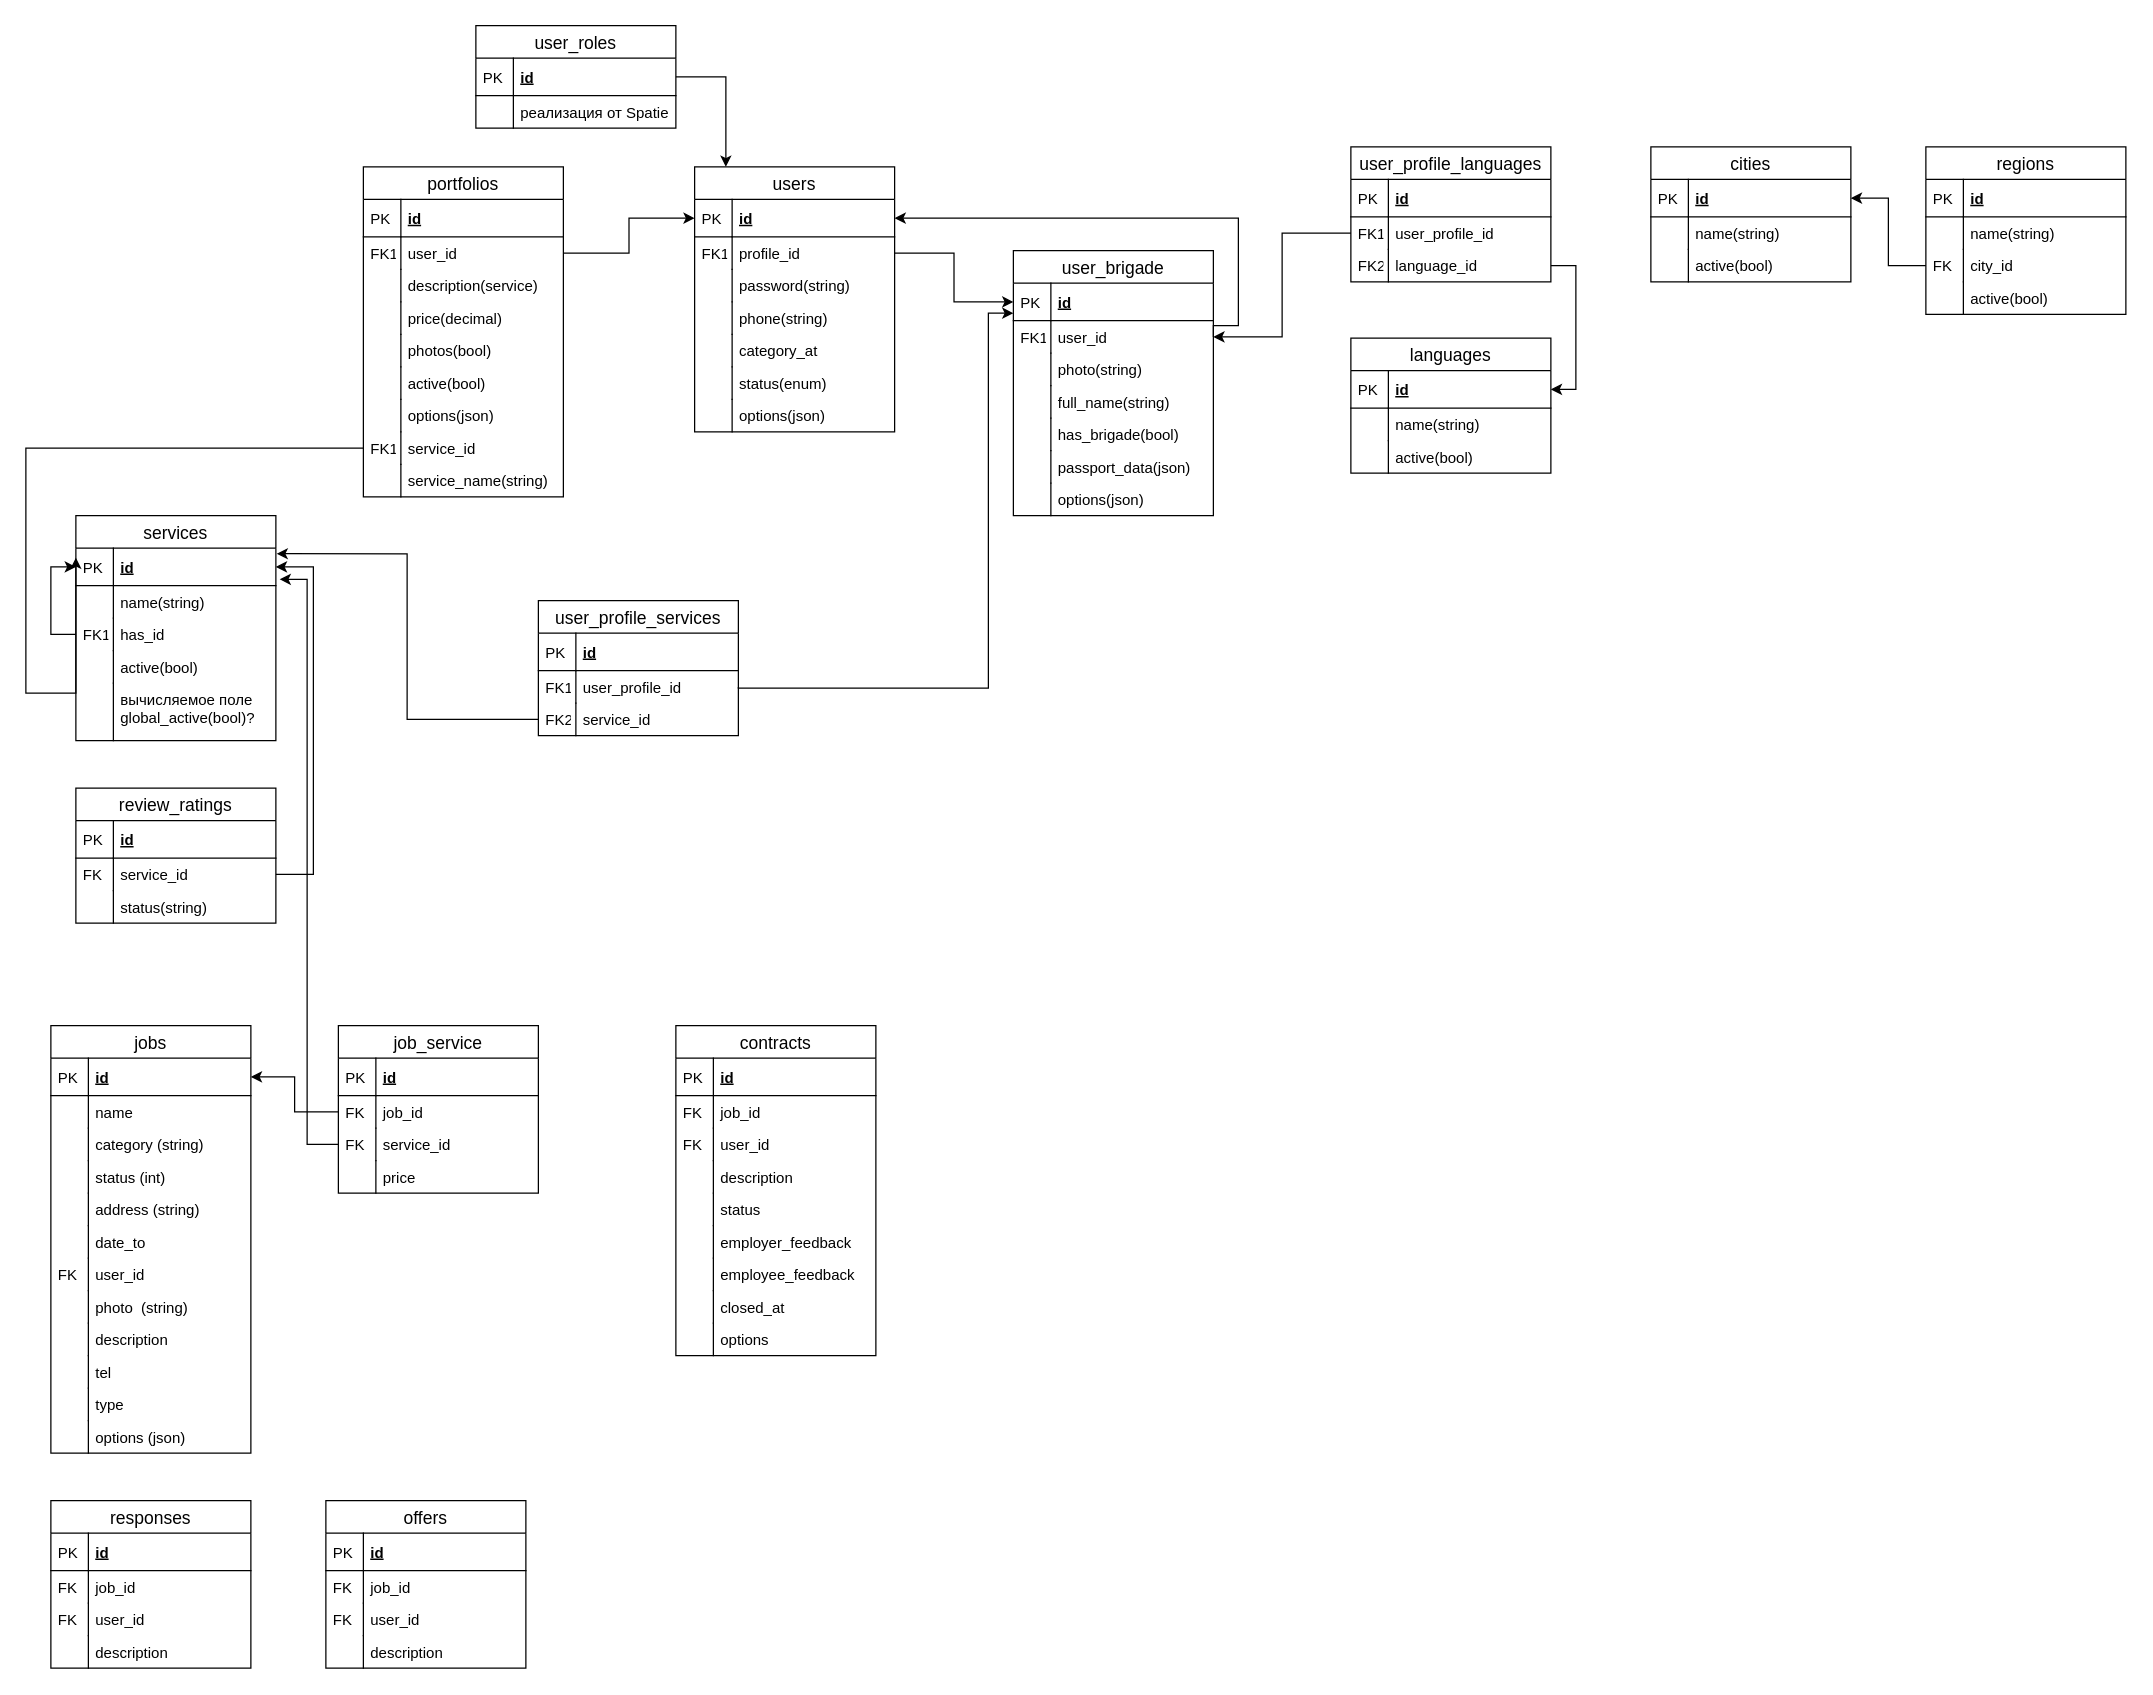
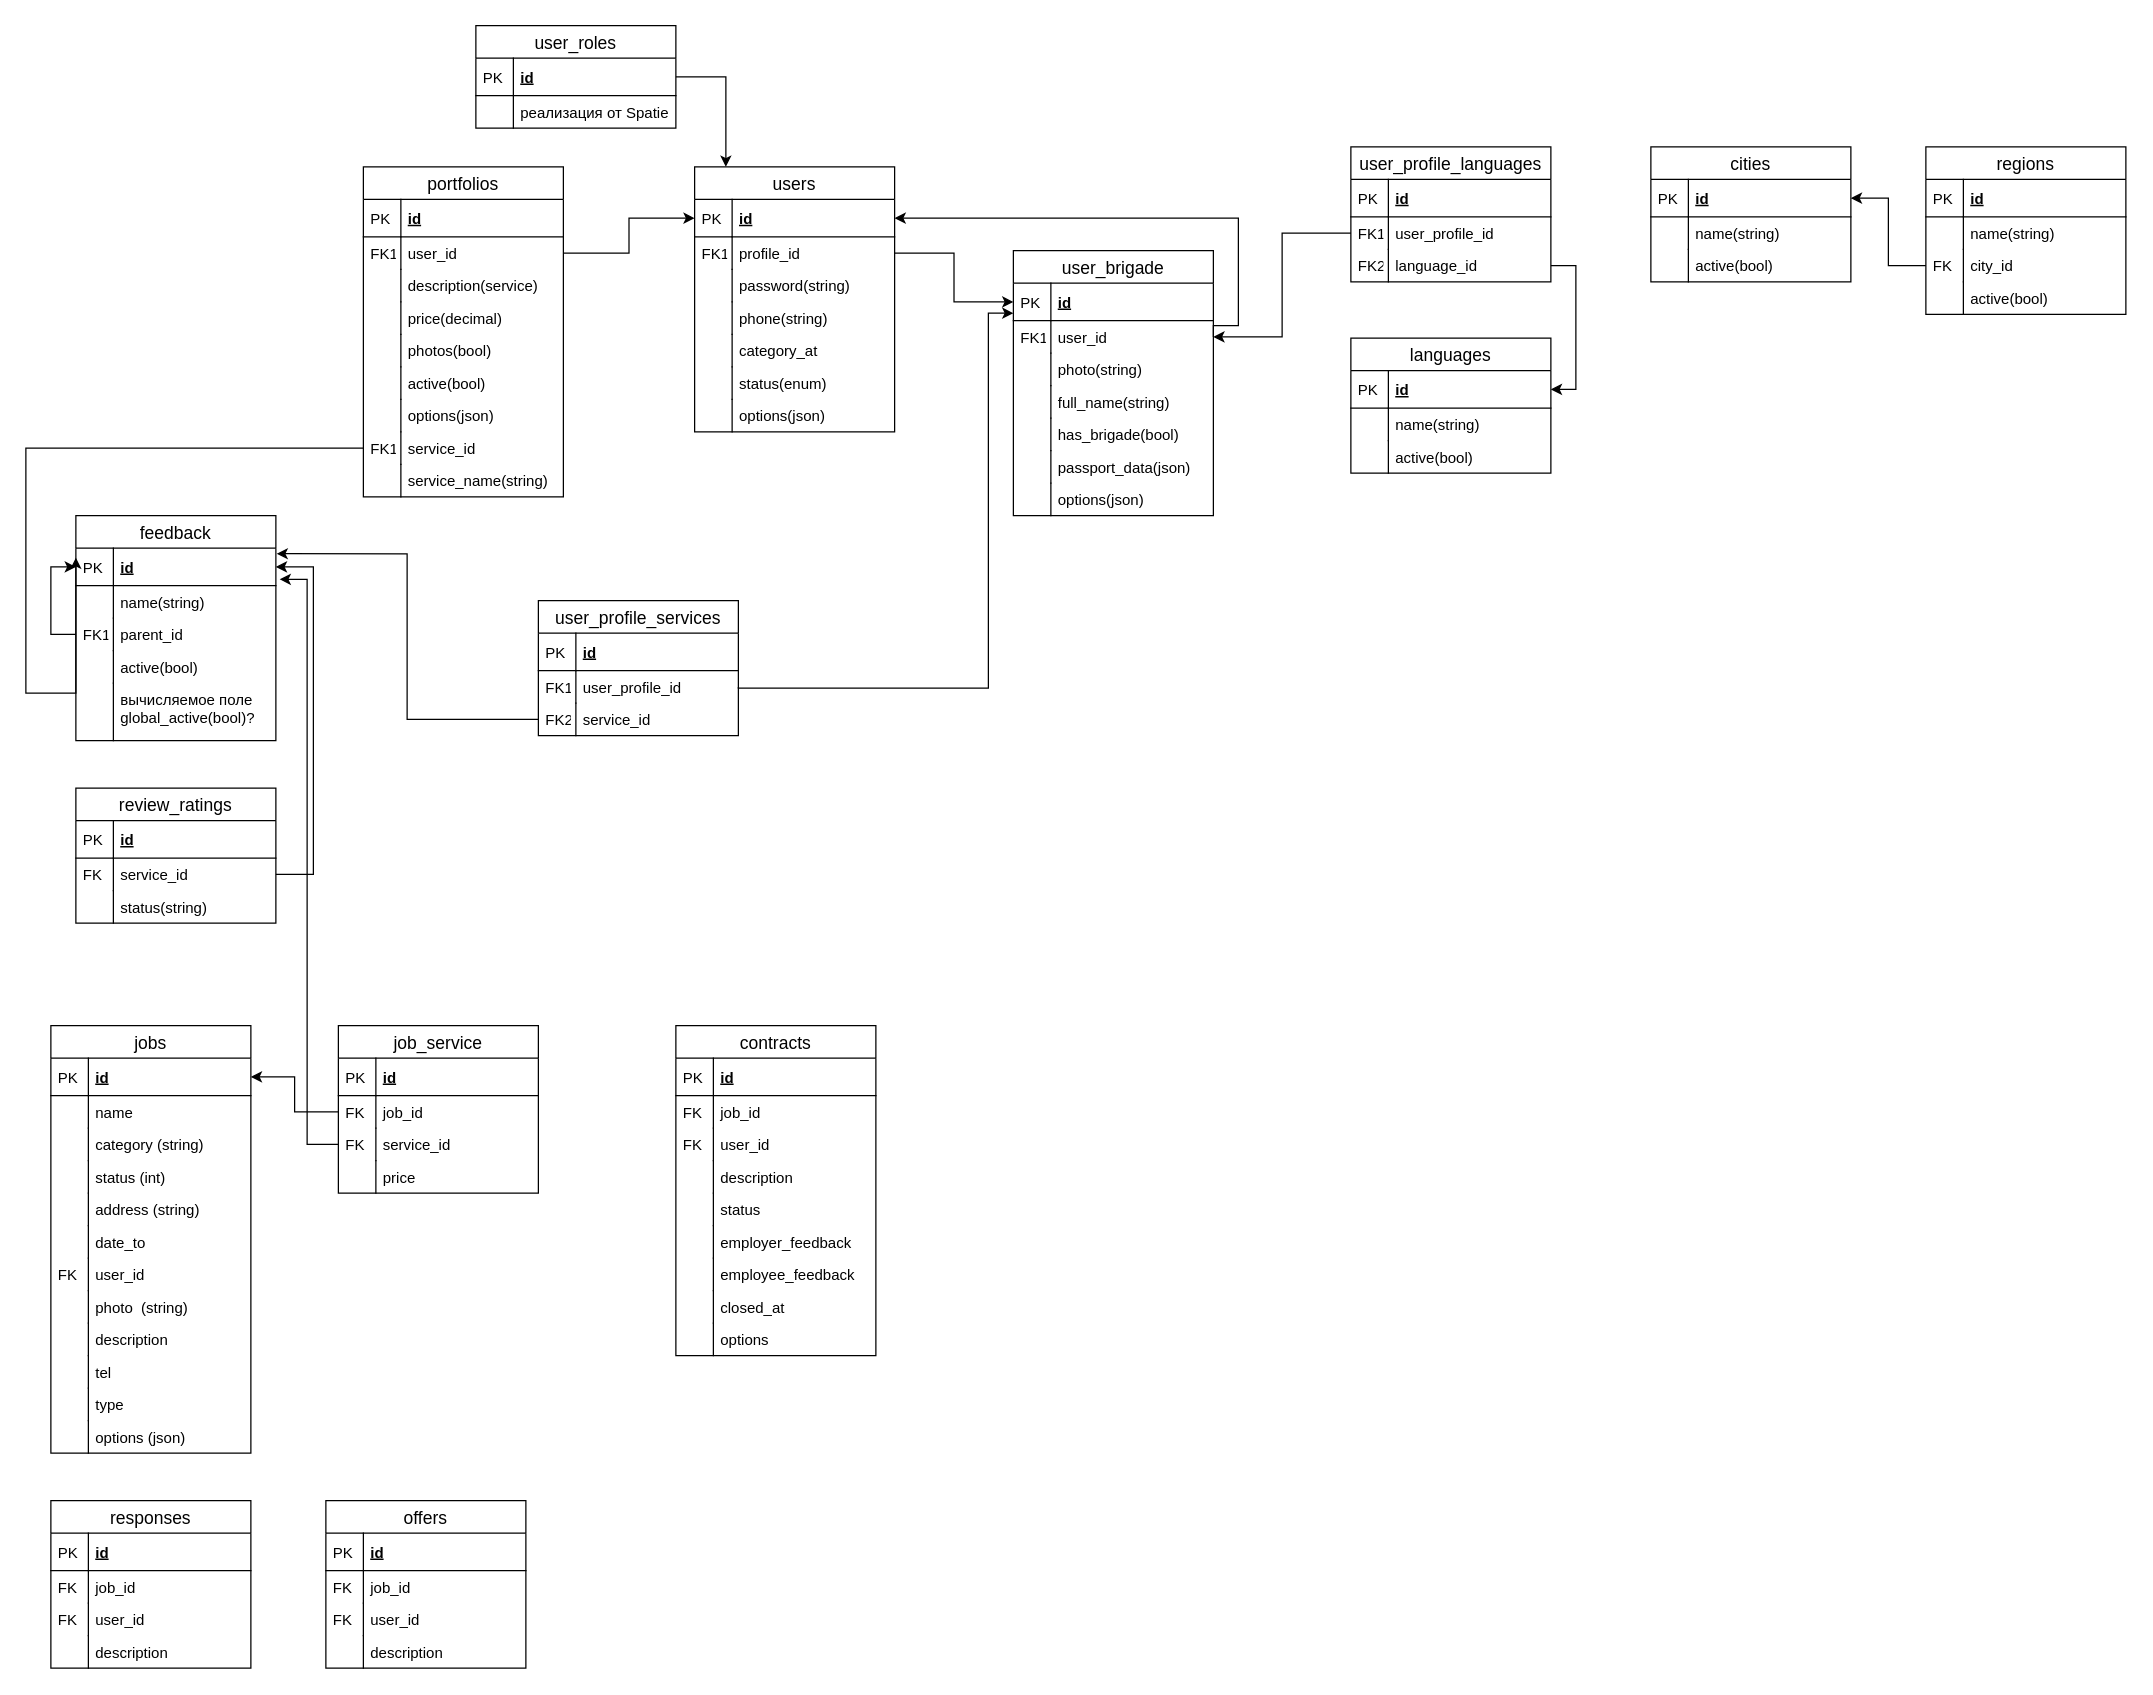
(175, 533) -> (175, 533)
(143, 635) -> (156, 635)
